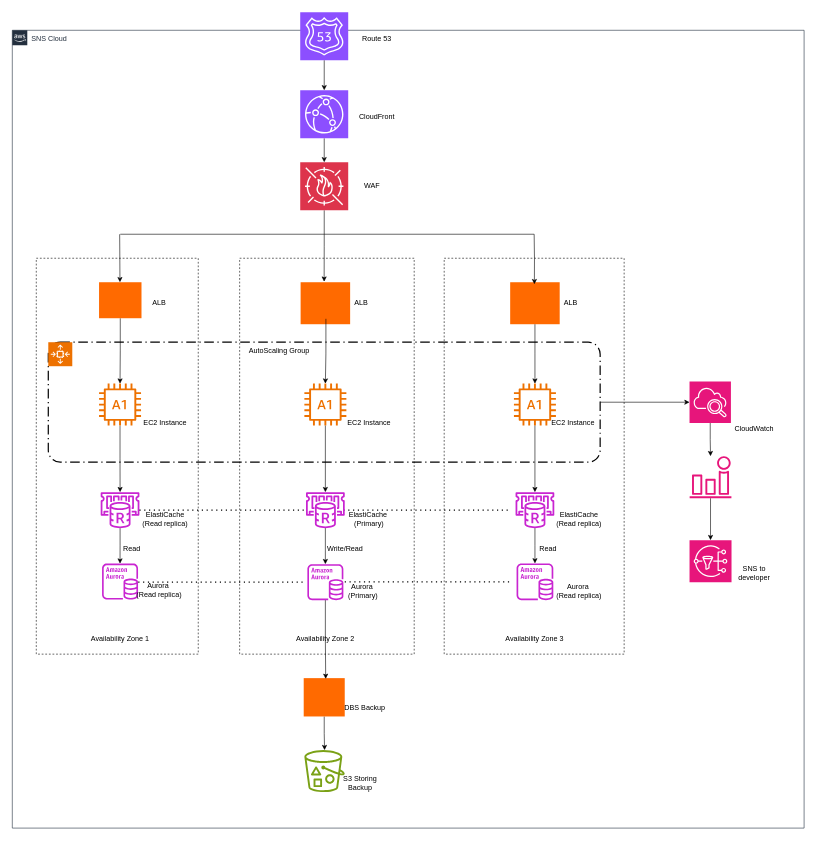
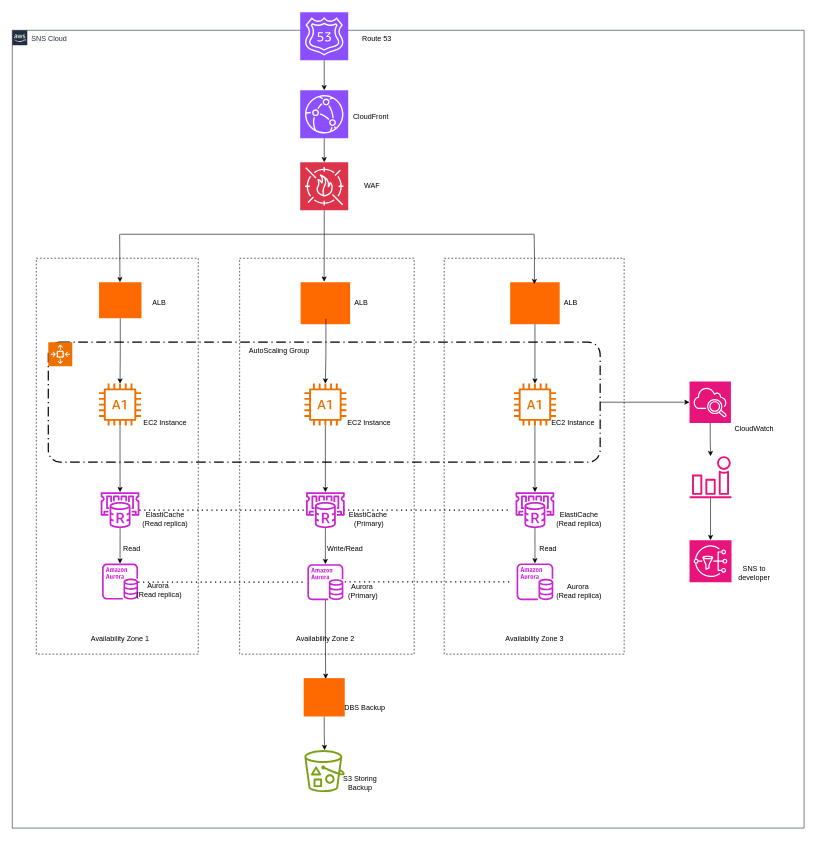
(377, 117) -> (371, 117)
